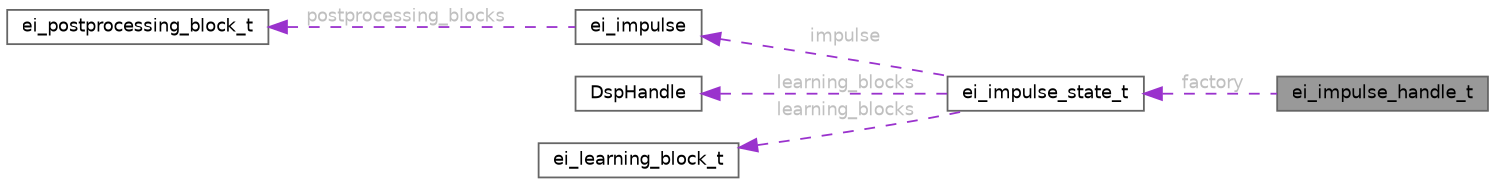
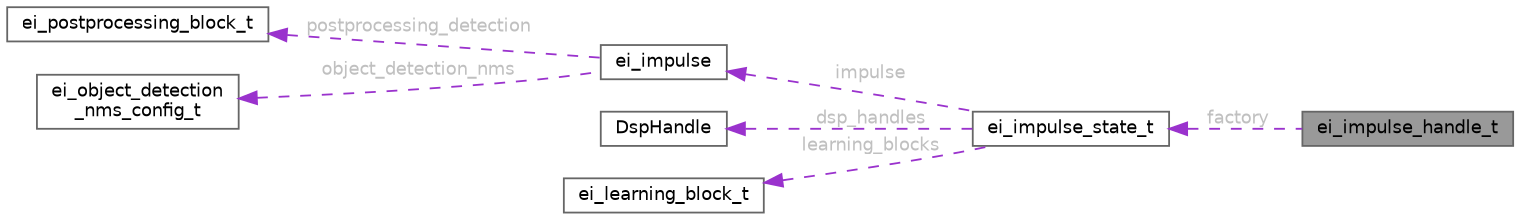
(404, 17) -> (416, 27)
(843, 84) -> (868, 119)
none -> (138, 102)
